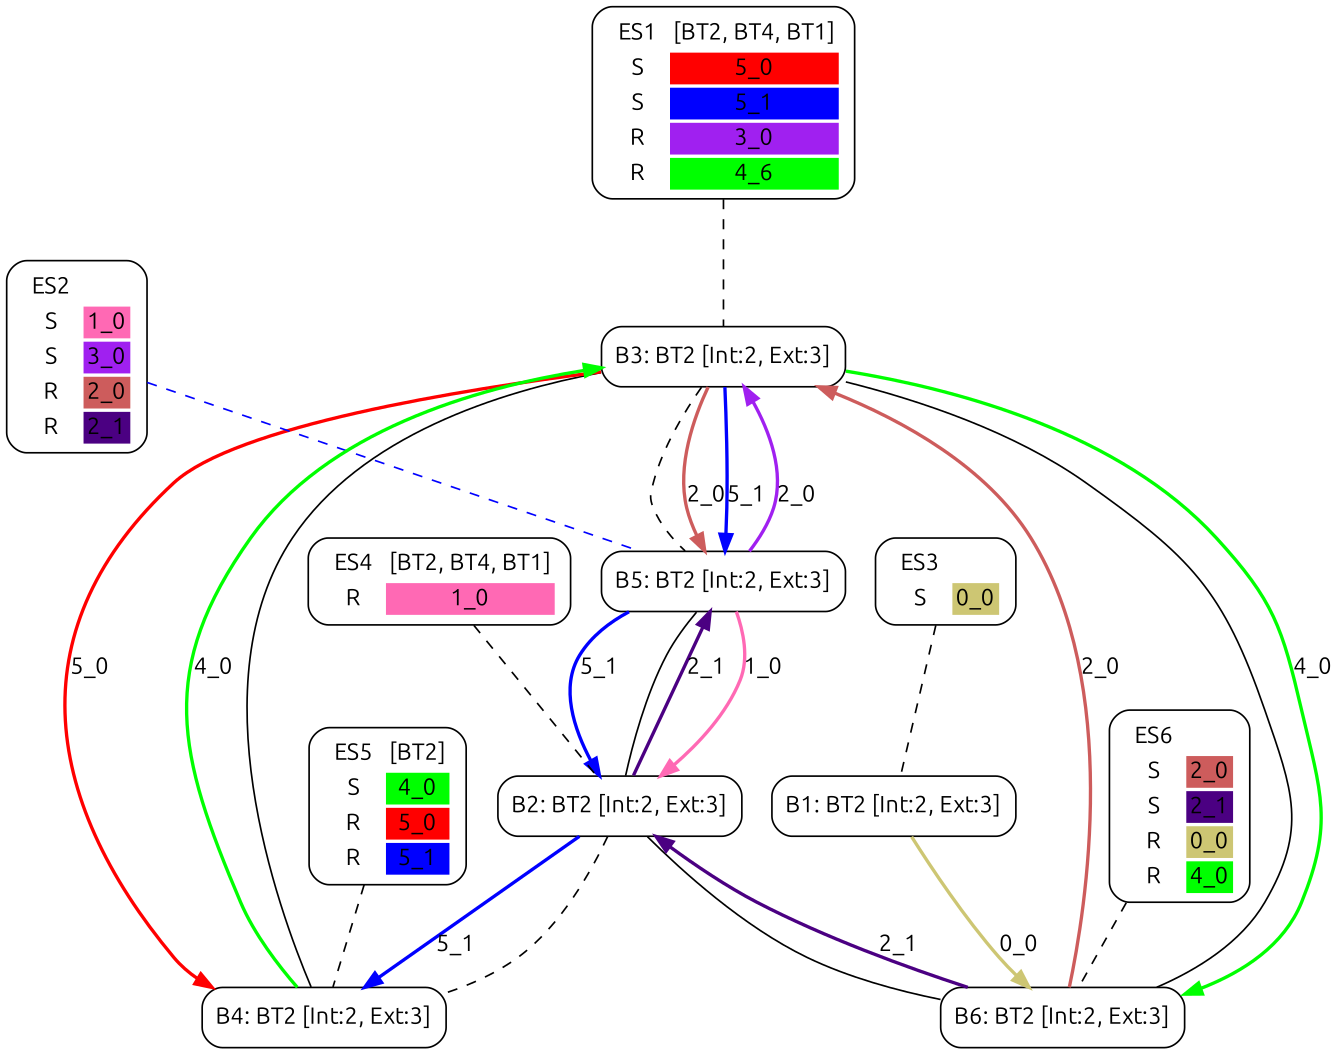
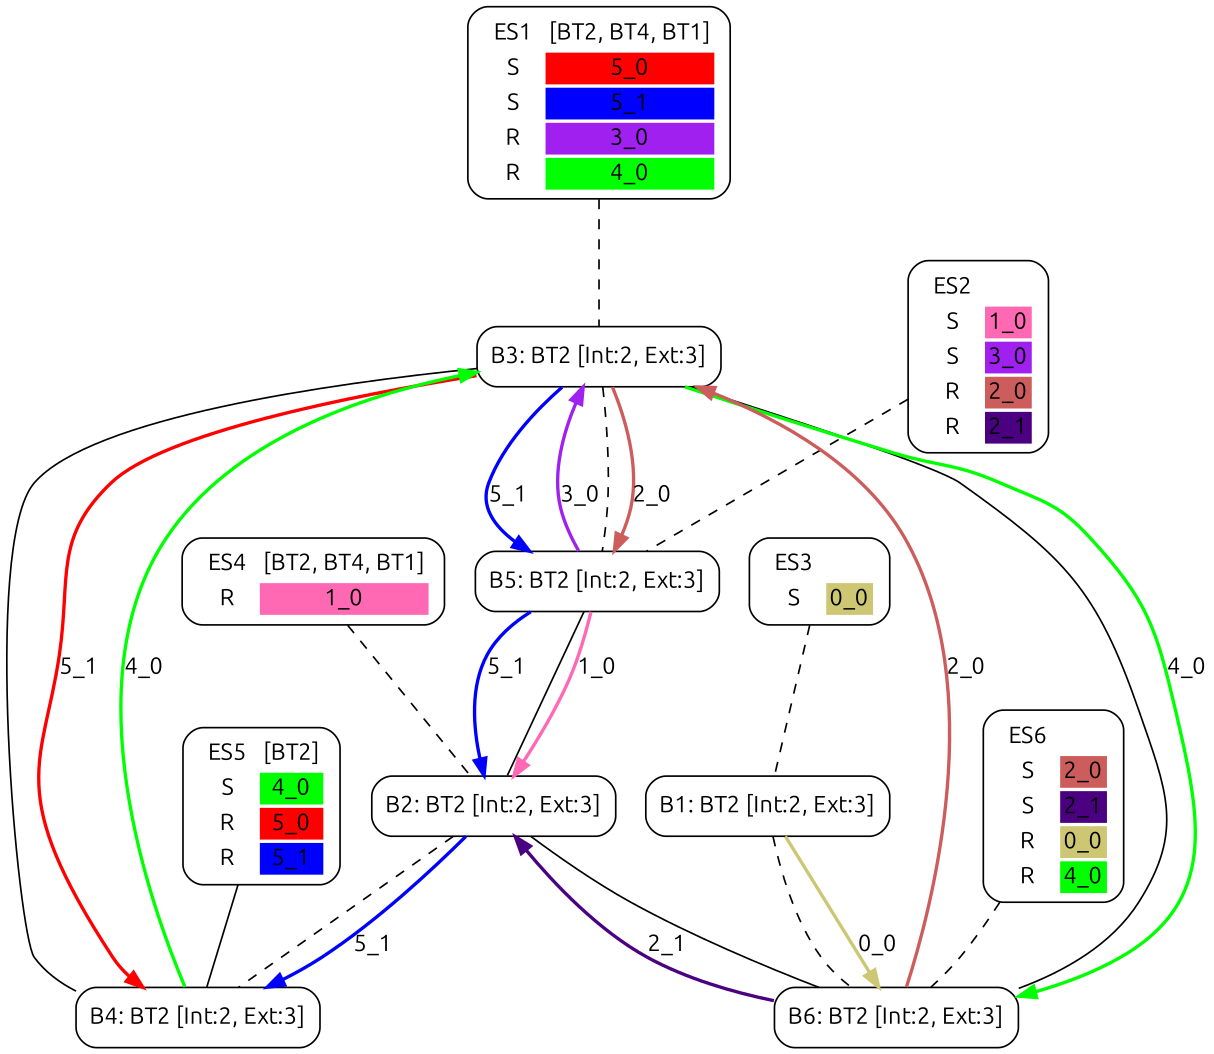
(754, 173) -> (630, 173)
(394, 467) -> (777, 475)
(797, 495) -> (581, 495)
(90, 667) -> (79, 667)
(668, 701) -> none
none -> (800, 919)
(349, 936) -> (222, 936)
